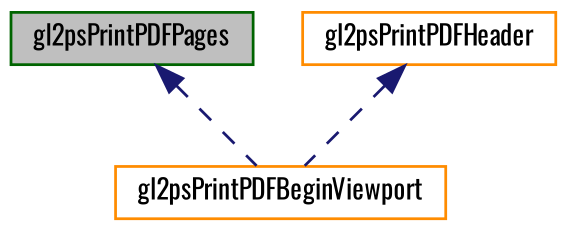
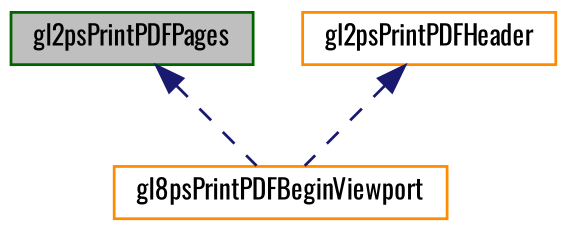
(281, 193) -> (281, 193)
